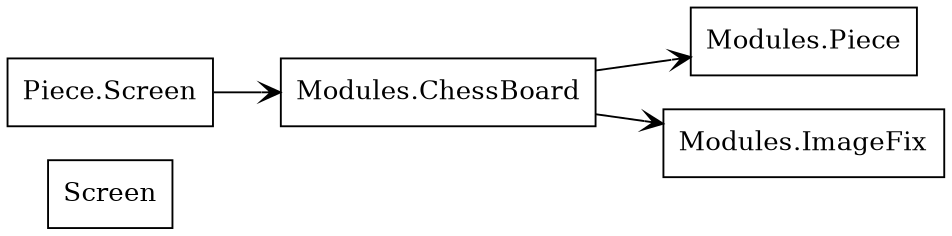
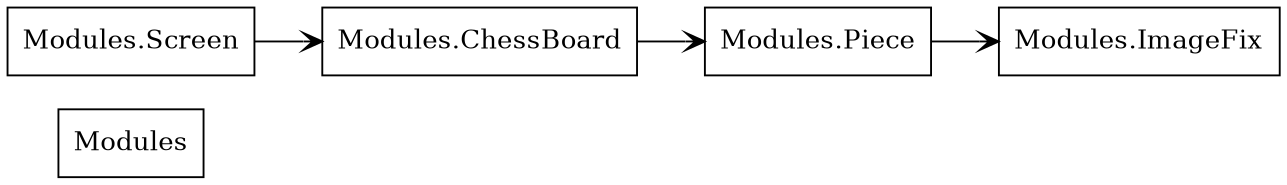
(110, 92) -> (131, 41)
(620, 118) -> (956, 41)
(110, 194) -> (131, 143)
